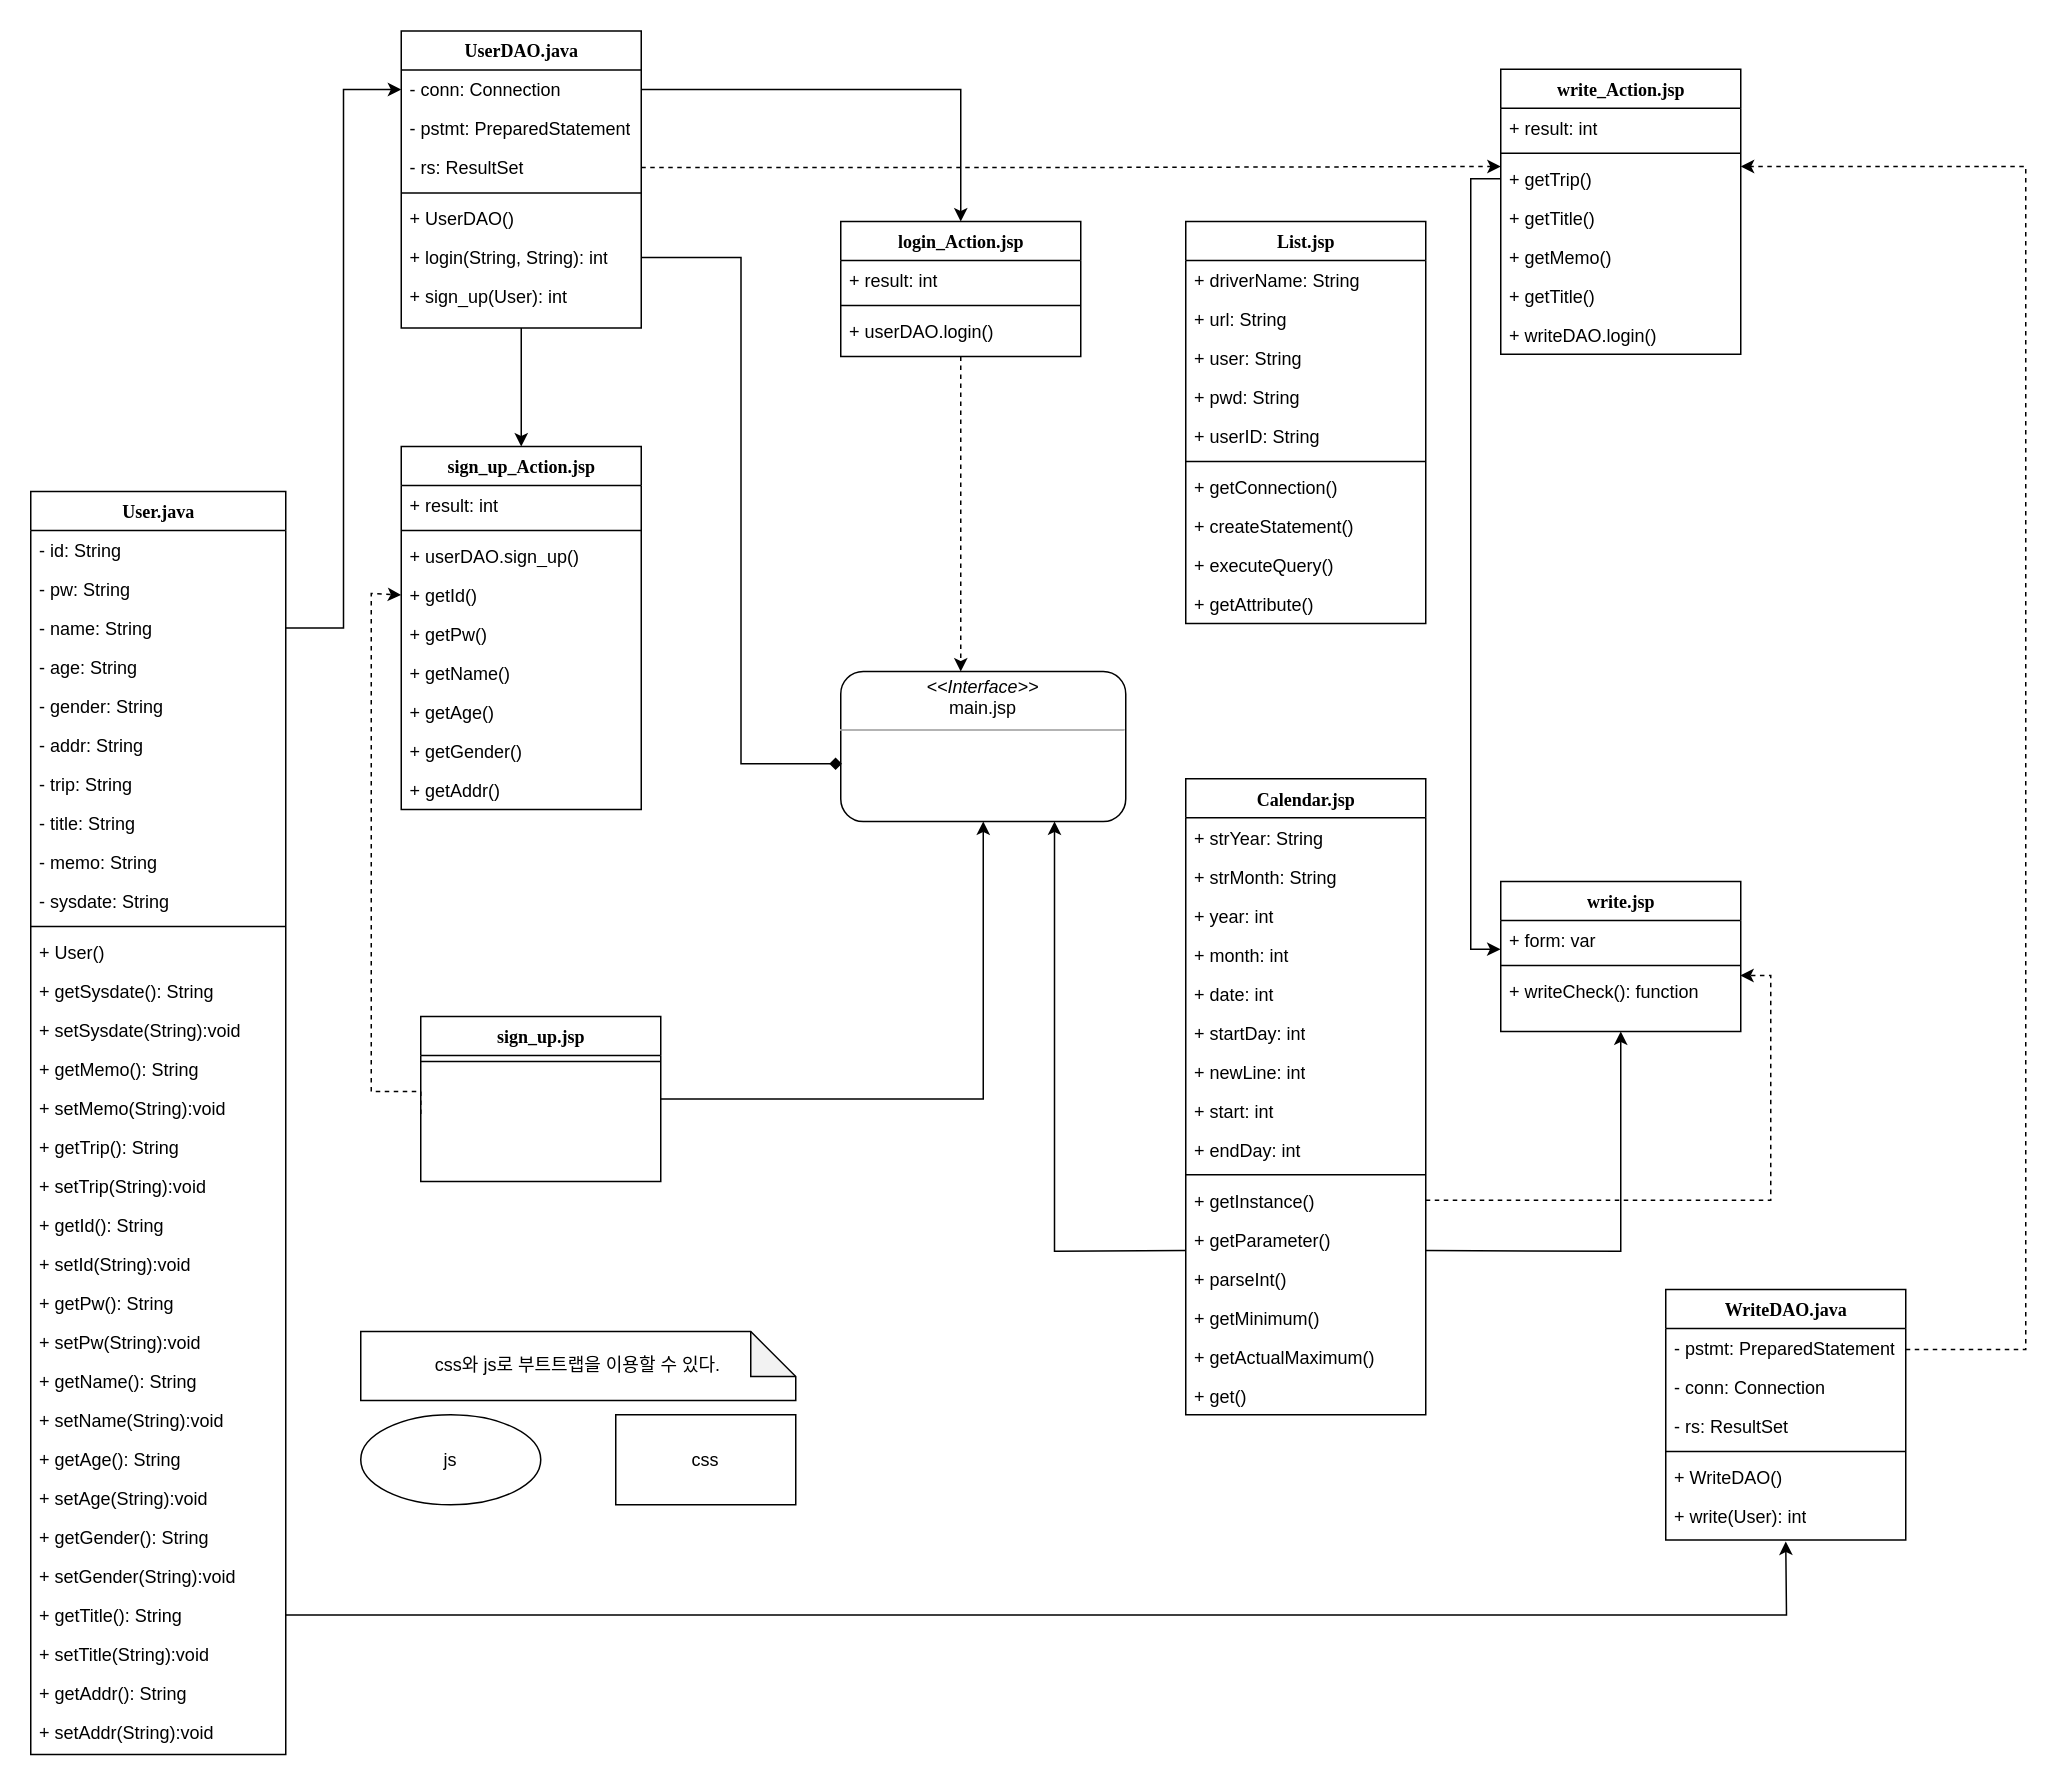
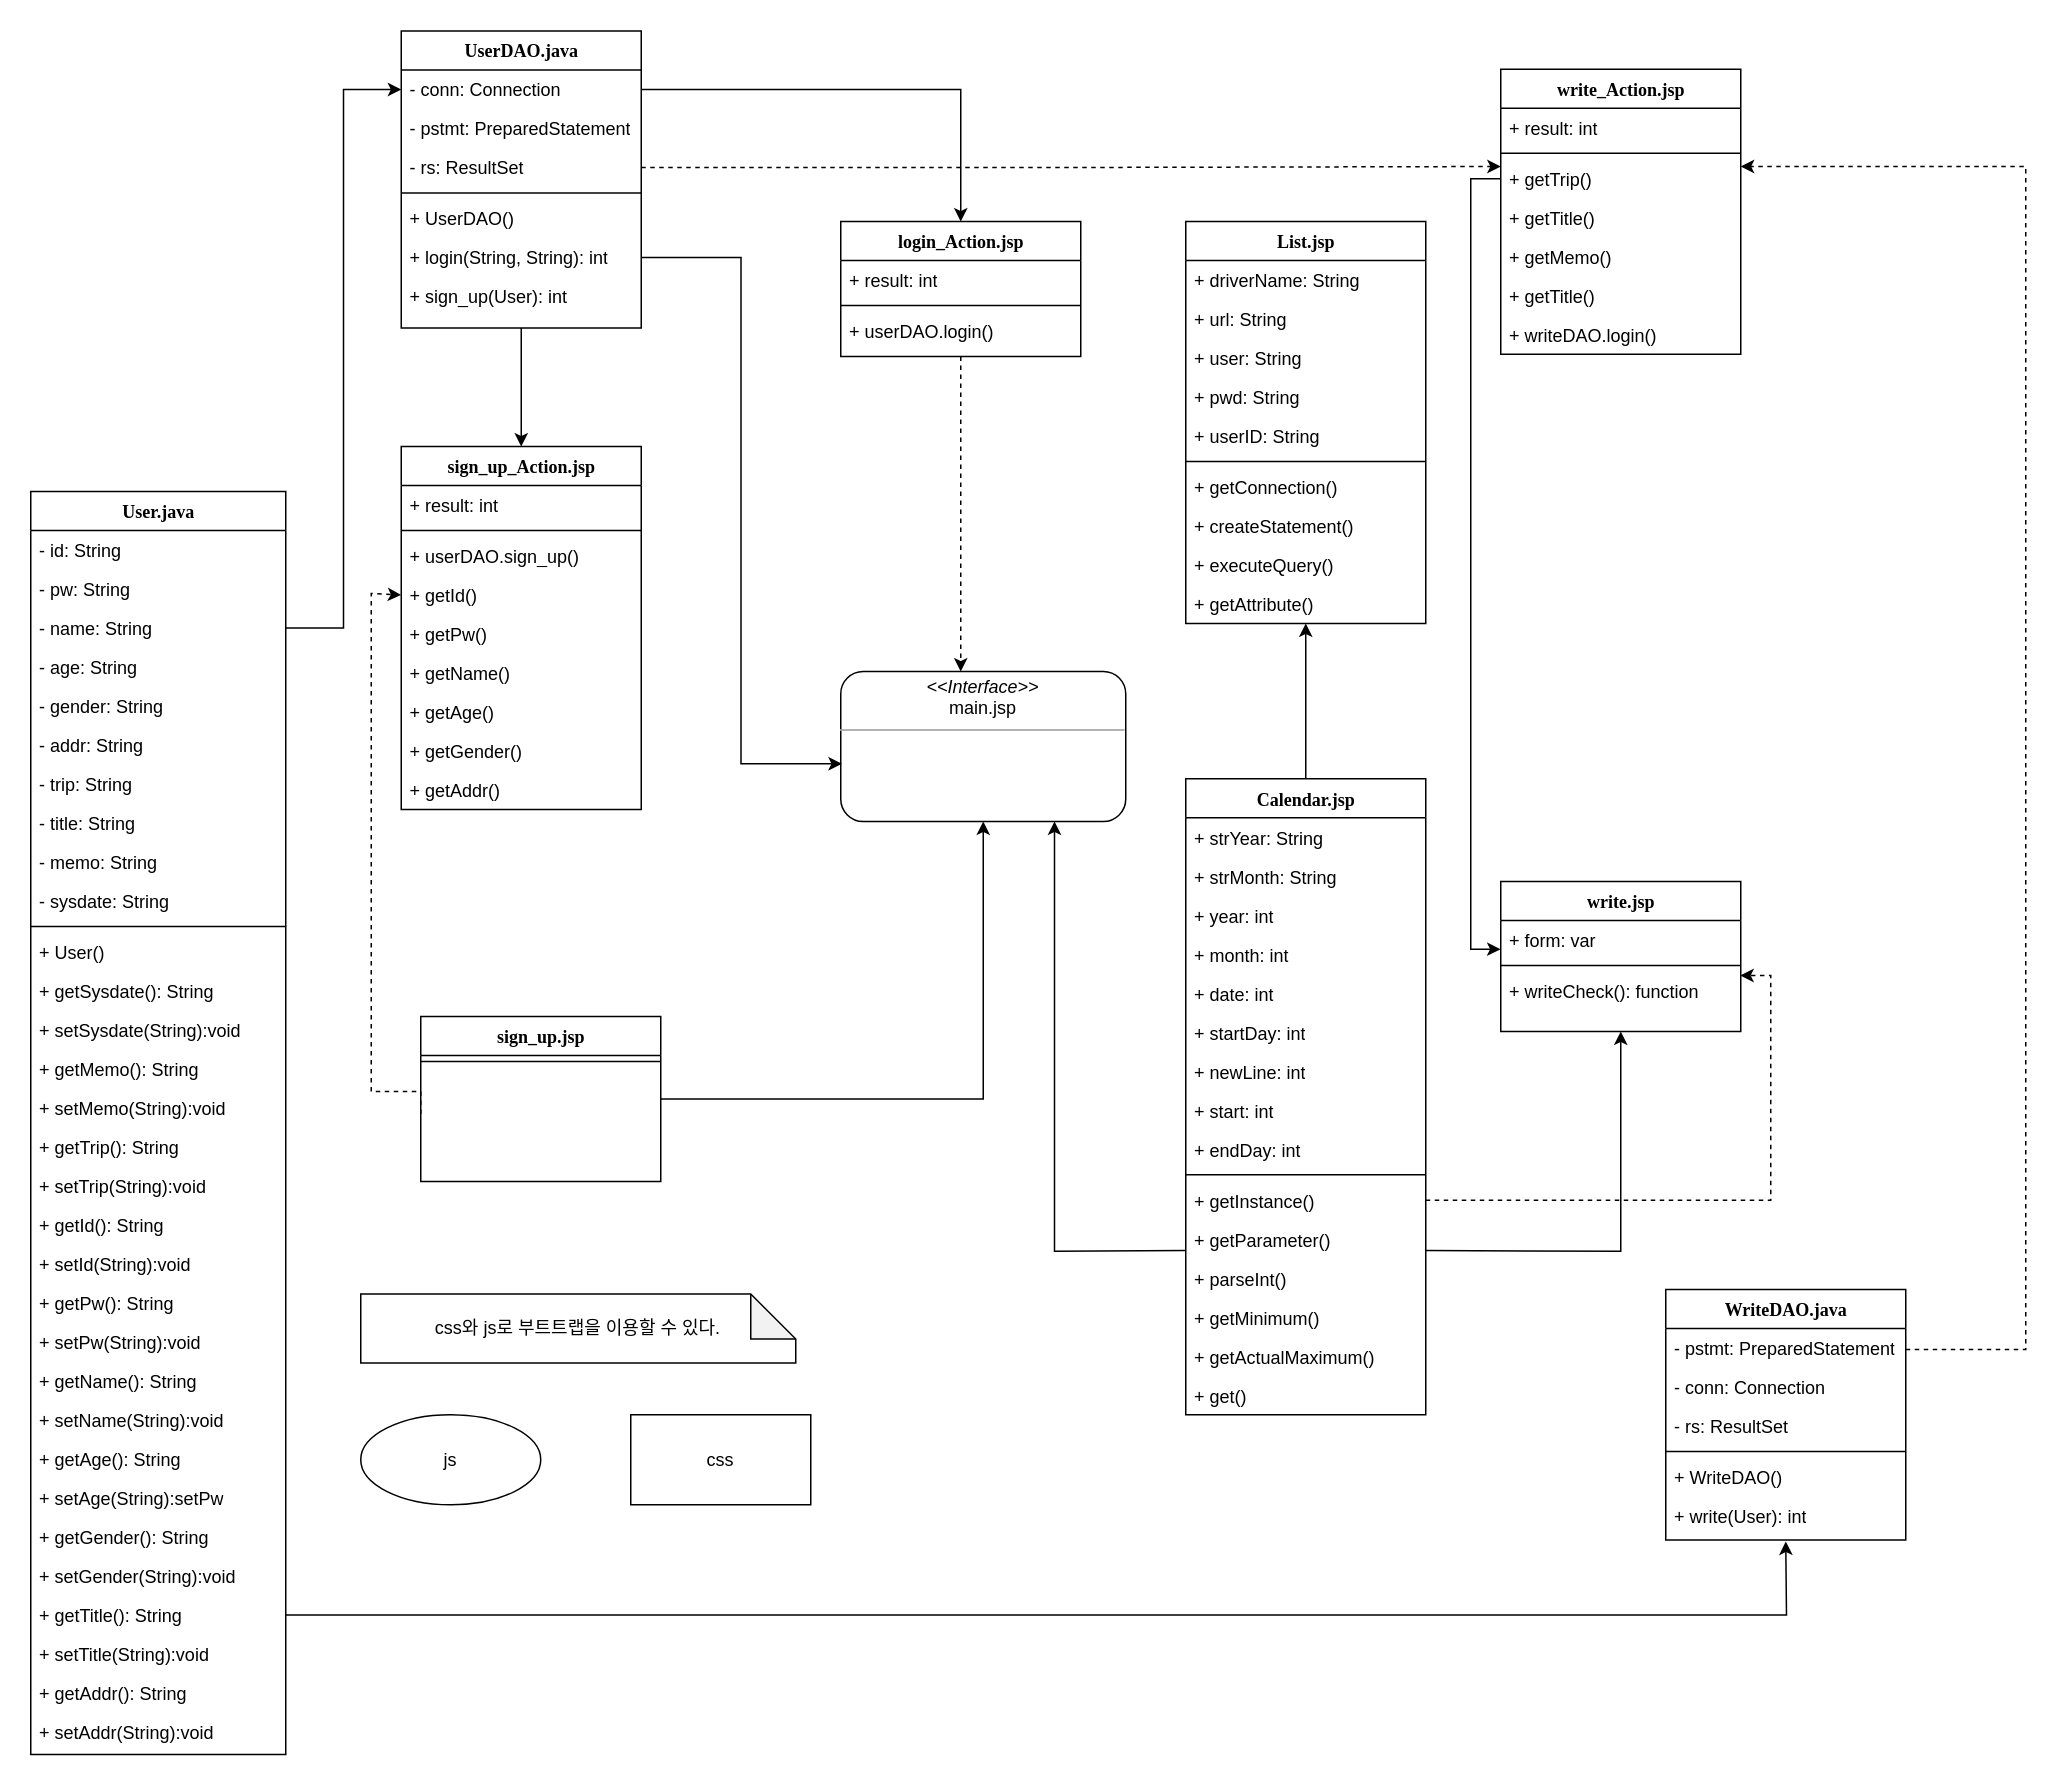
none -> (1306, 705)
(829, 764) -> (830, 764)
(578, 1366) -> (578, 1328)
(706, 1460) -> (721, 1460)
(136, 1500) -> (144, 1500)
